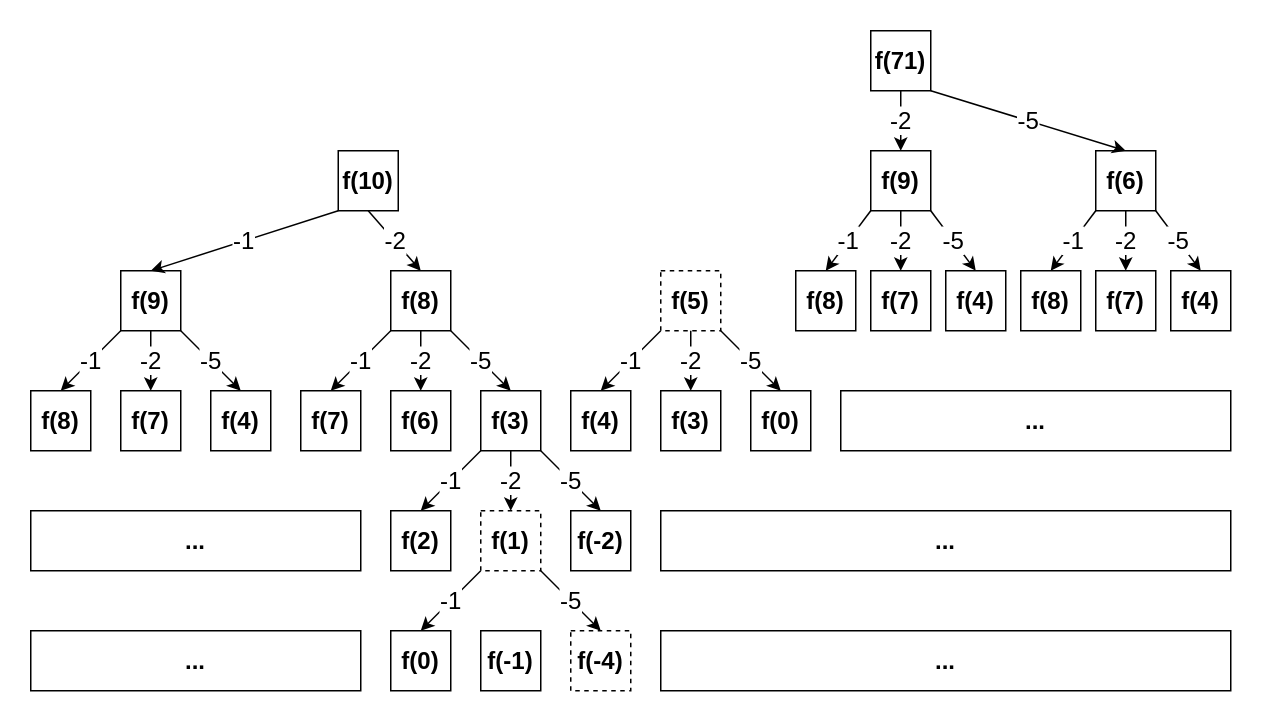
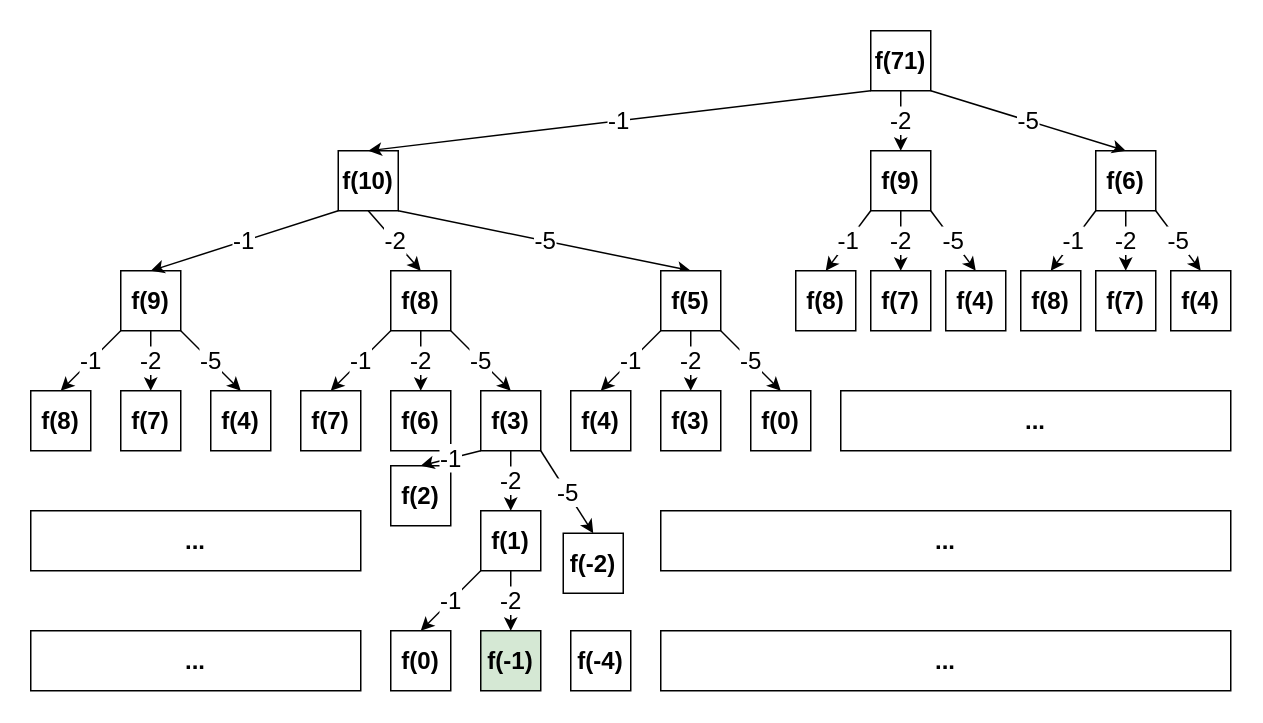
none -> (624, 120)
none -> (539, 240)
(691, 301) -> (691, 301)
(421, 541) -> (421, 496)
(511, 541) -> (511, 541)
(601, 541) -> (593, 563)
none -> (511, 596)
(568, 598) -> none
(511, 661) -> (511, 661)
(601, 661) -> (601, 661)
